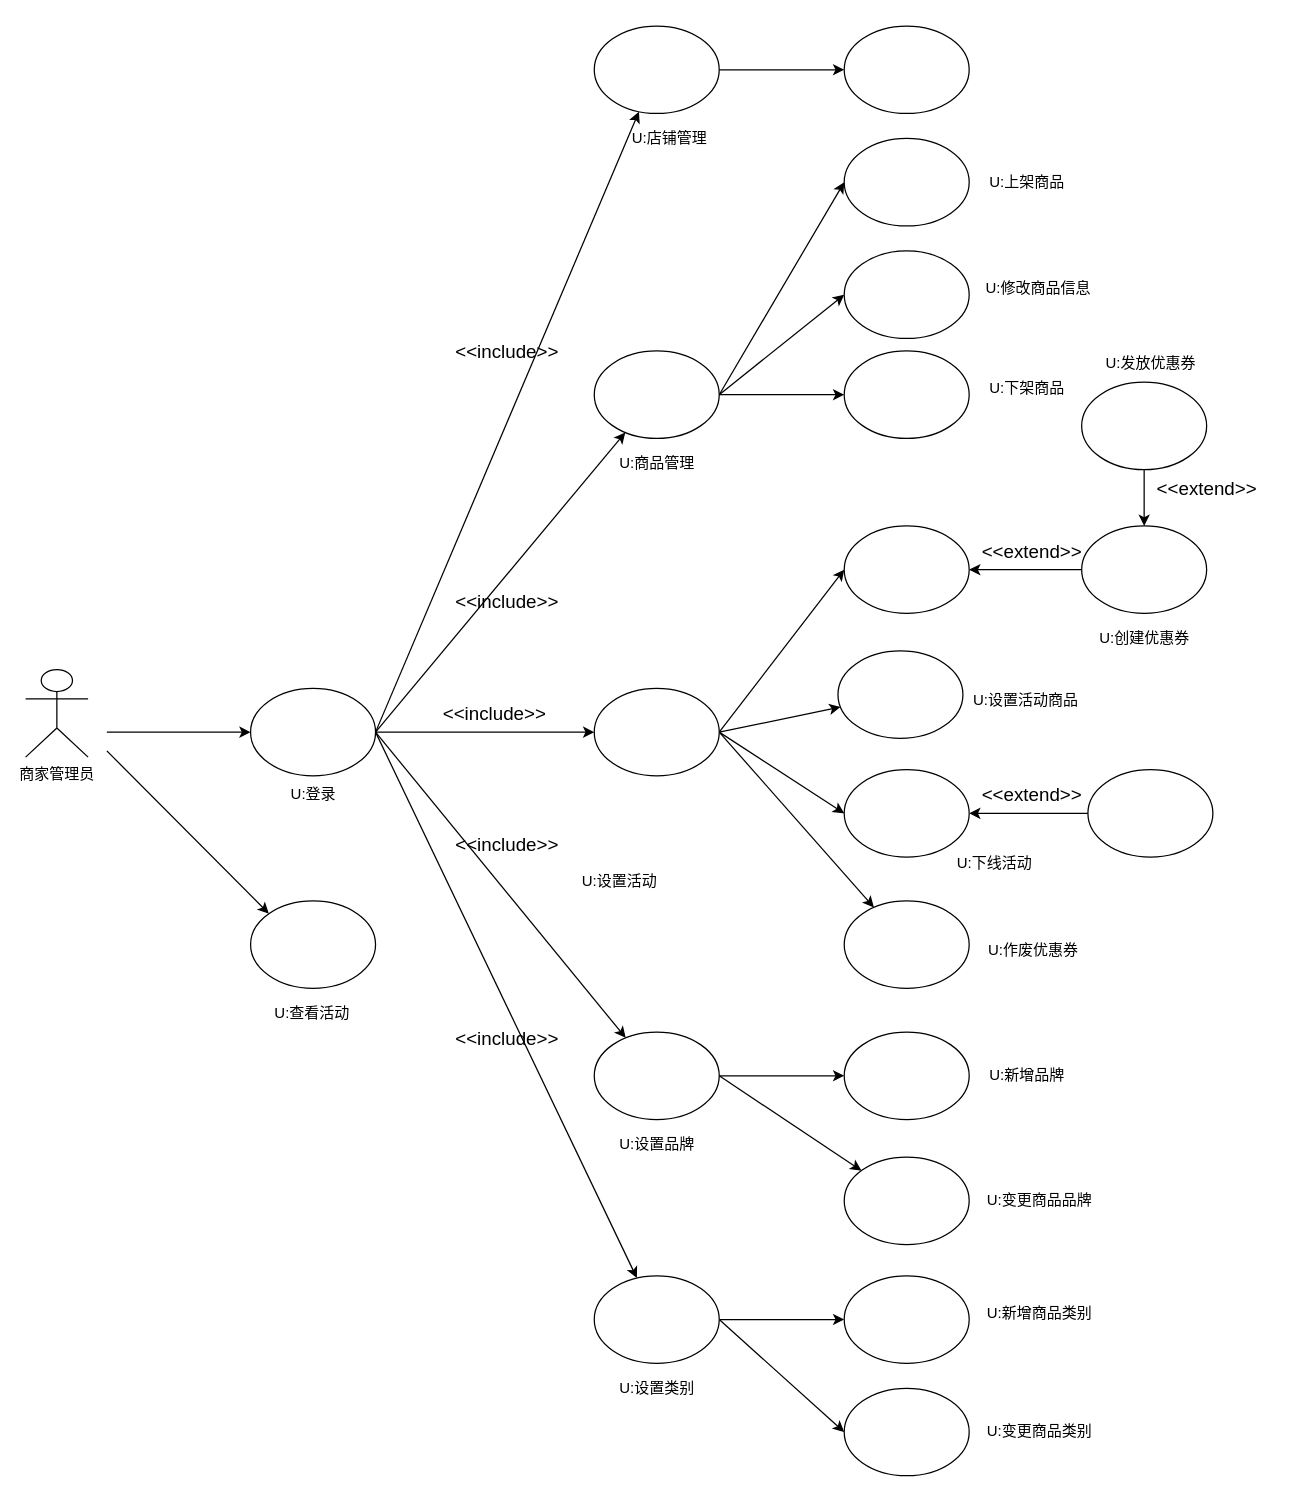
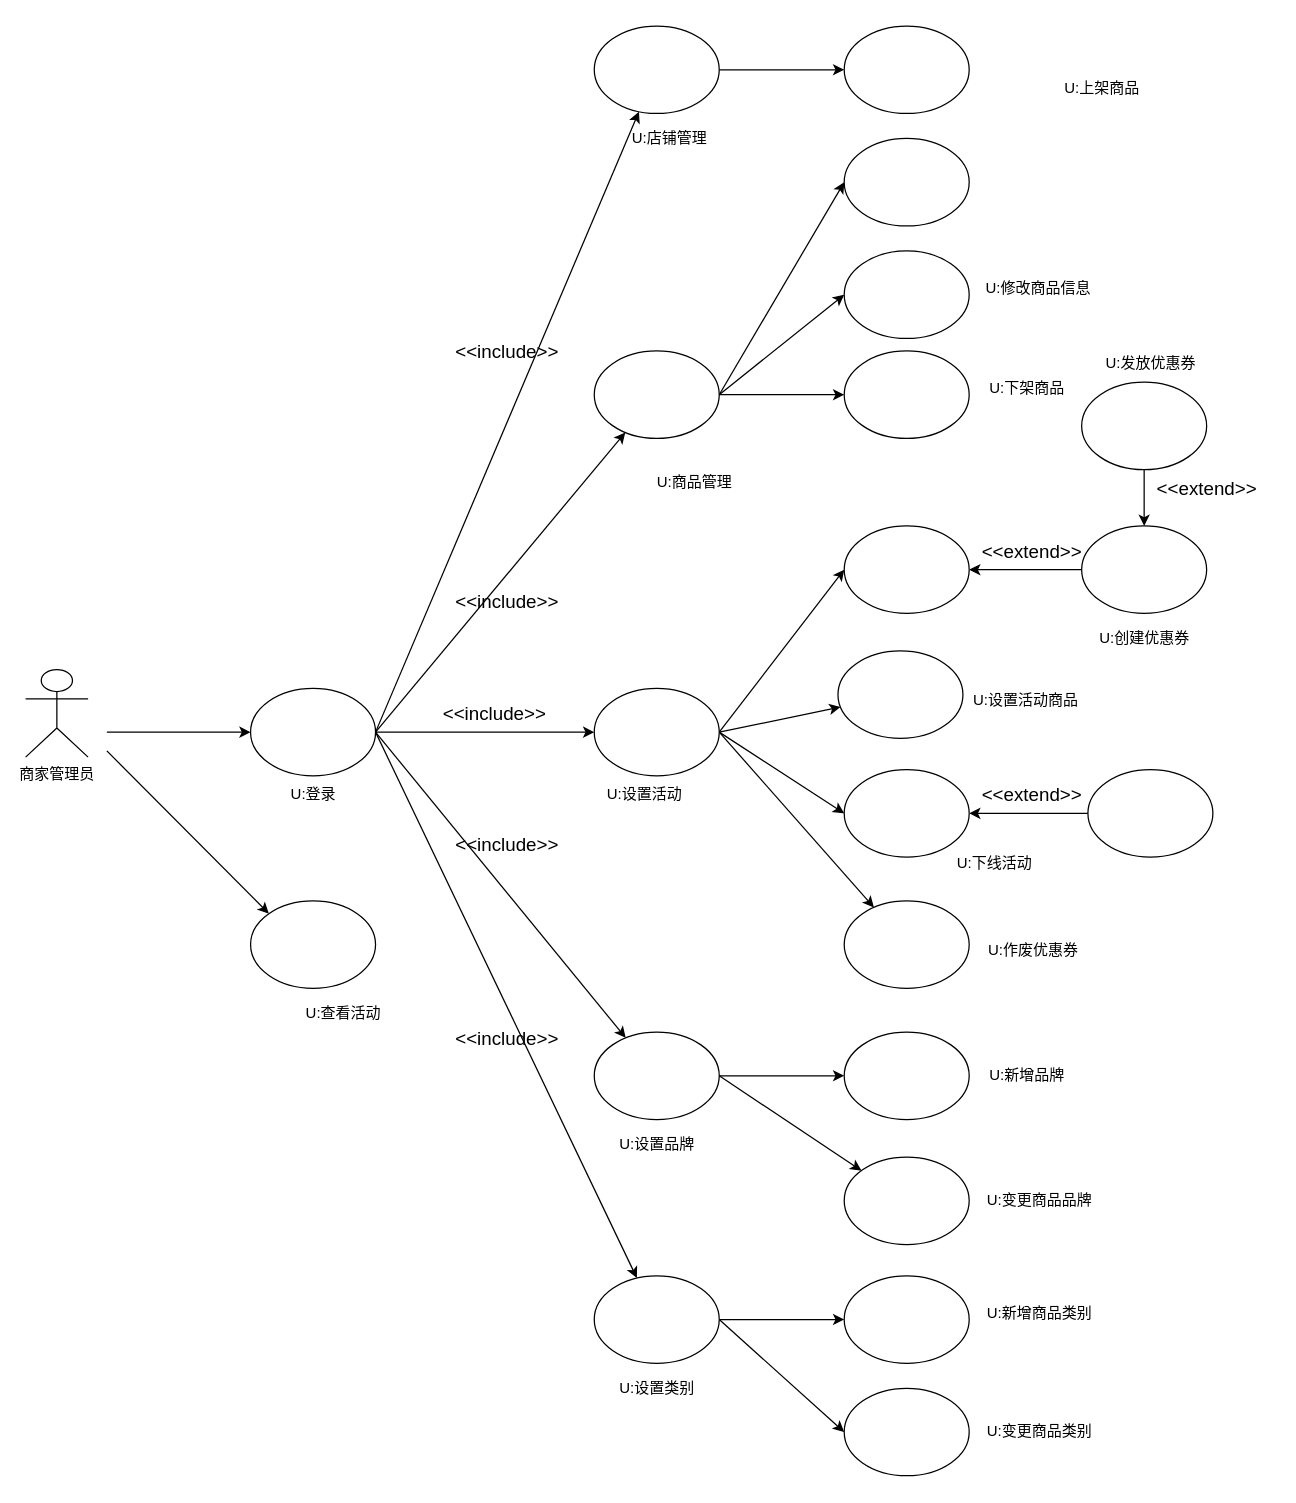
(1027, 182) -> (1102, 88)
(657, 463) -> (694, 482)
(619, 882) -> (644, 794)
(312, 1013) -> (343, 1013)
